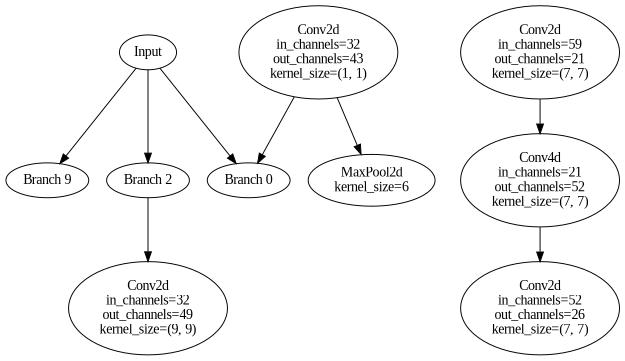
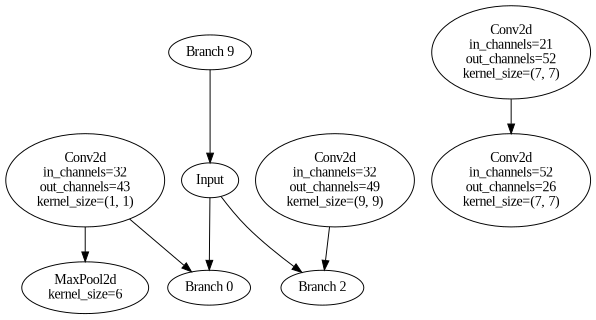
(540, 52) -> none
(101, 112) -> (210, 111)
(540, 180) -> (511, 52)
(148, 225) -> (328, 244)
